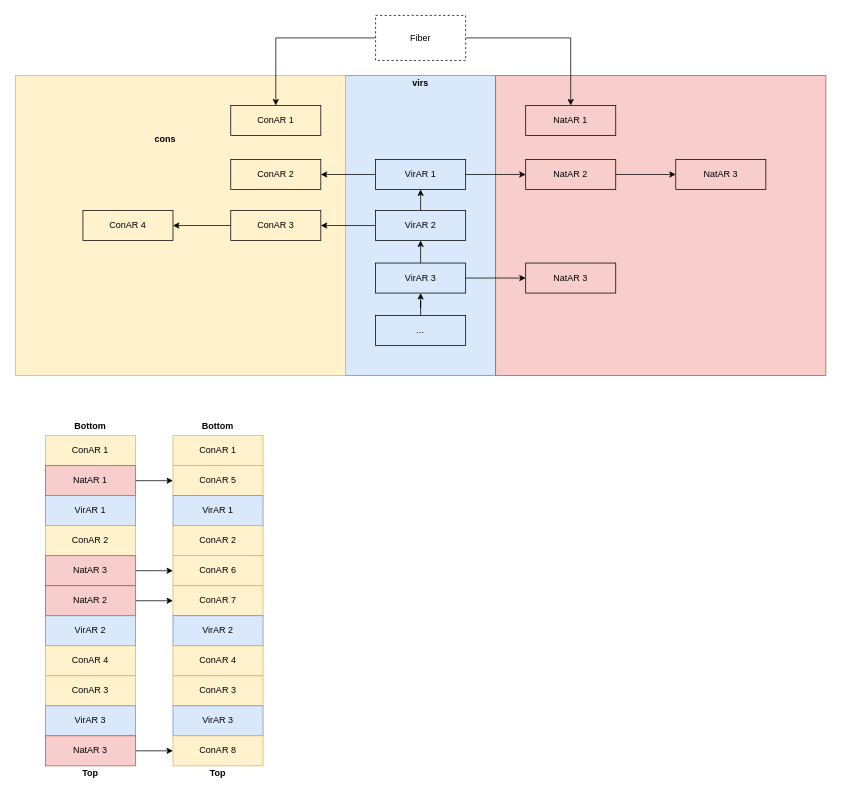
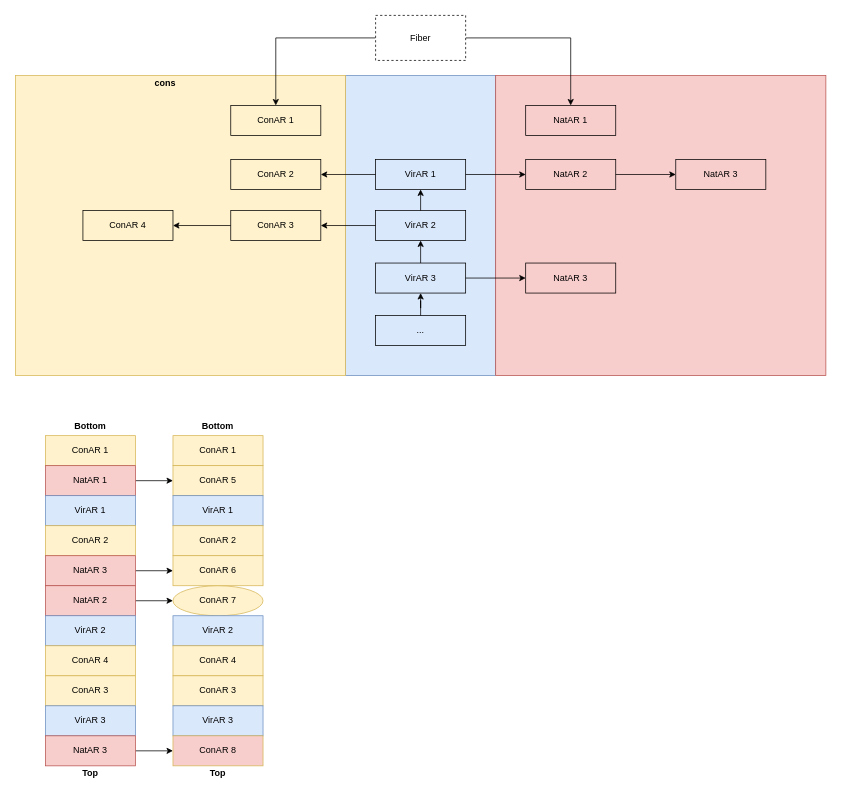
(420, 83) -> none
(165, 139) -> (165, 83)
(218, 600) -> (218, 600)
(218, 750) -> (218, 750)
